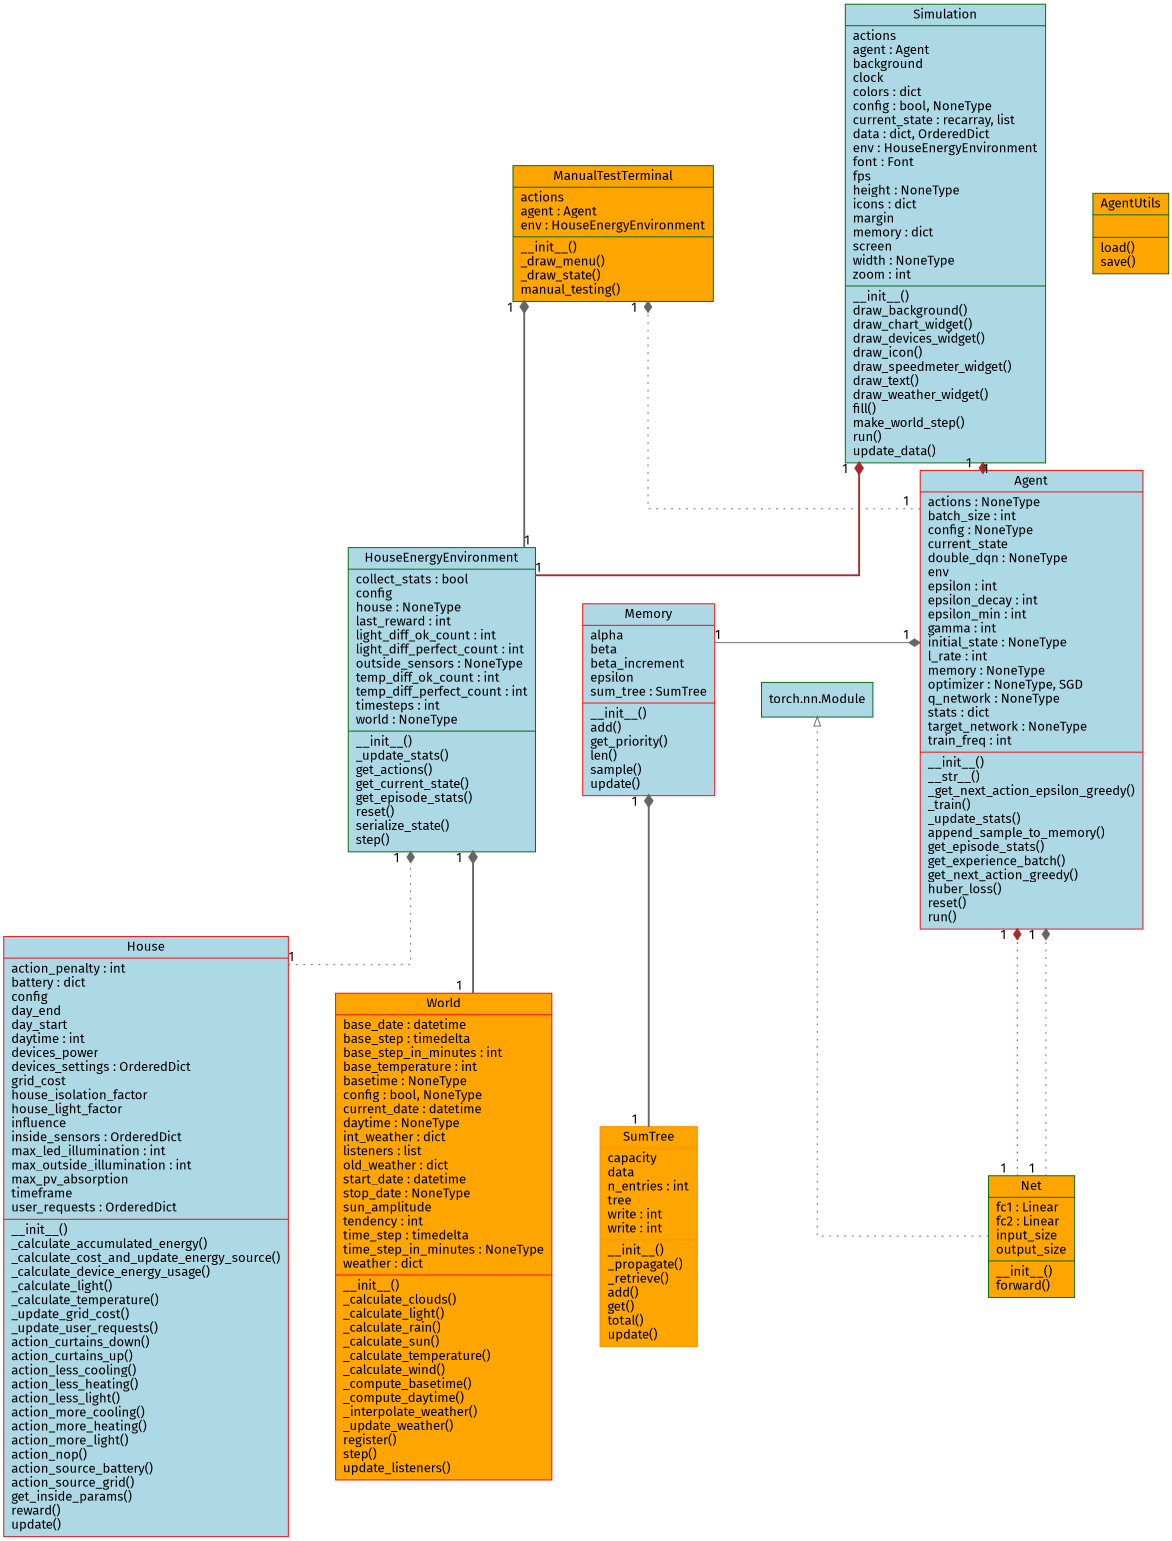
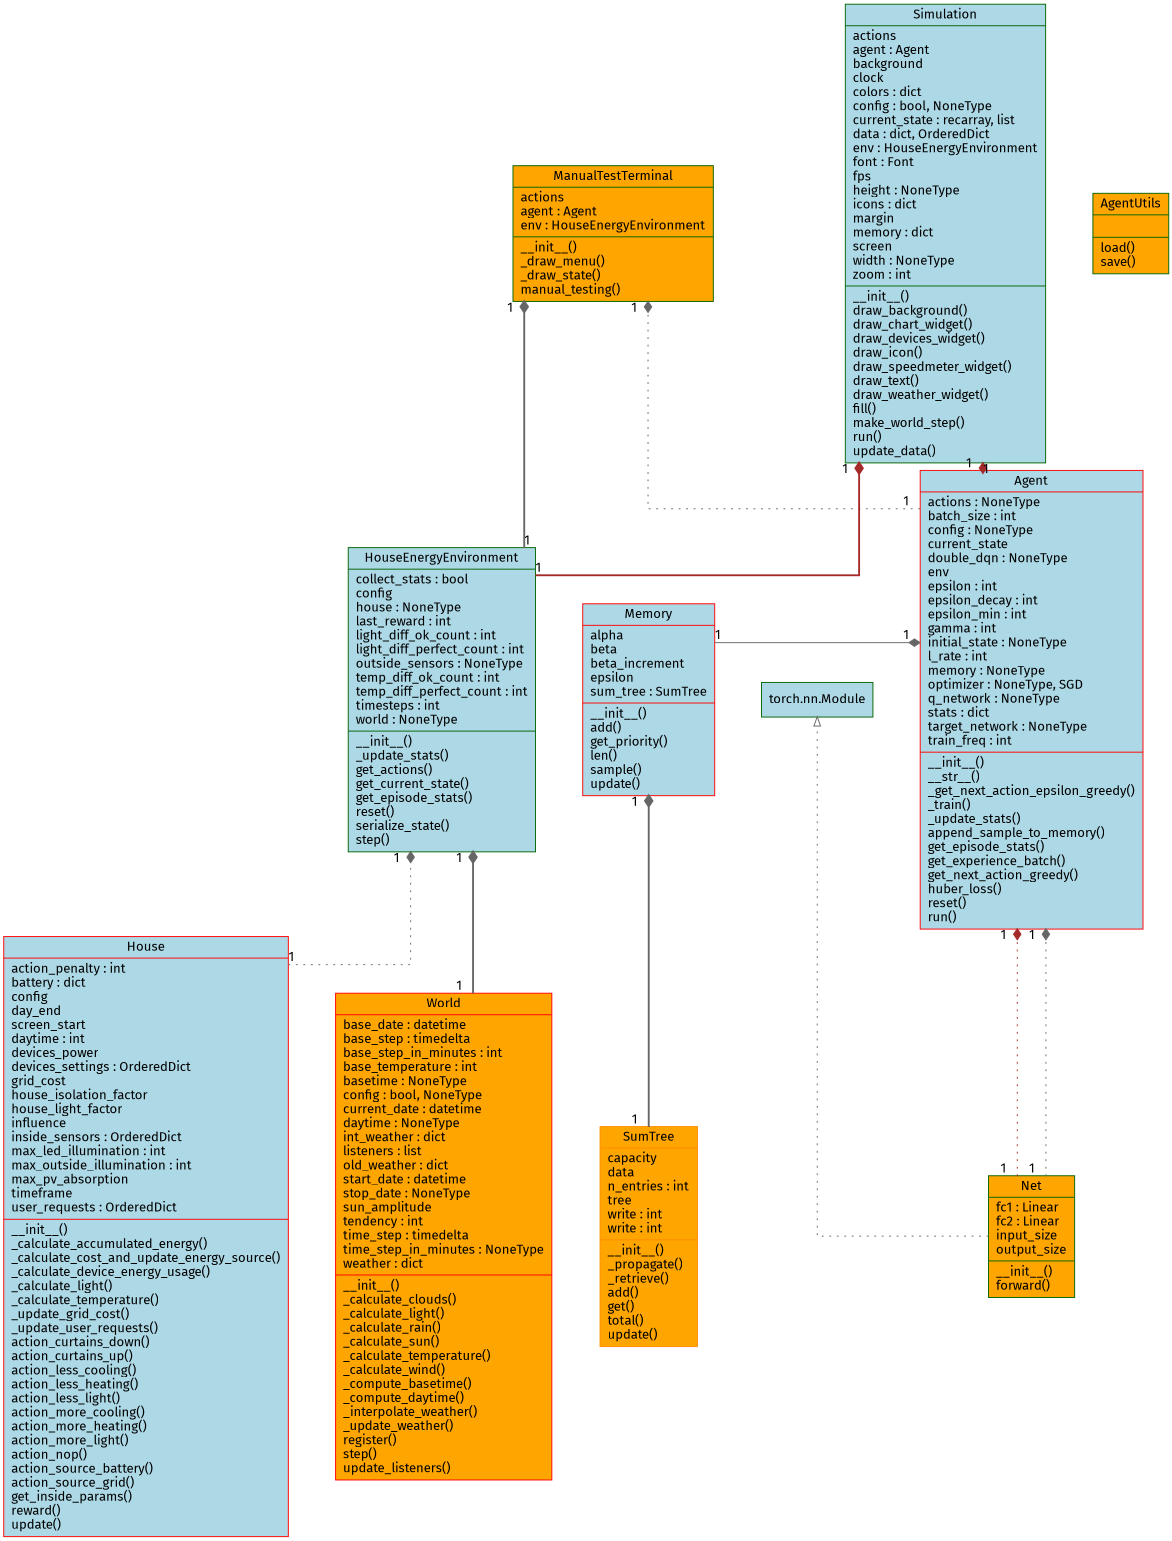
(40, 1025) -> (49, 1025)
